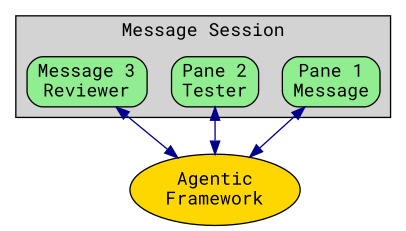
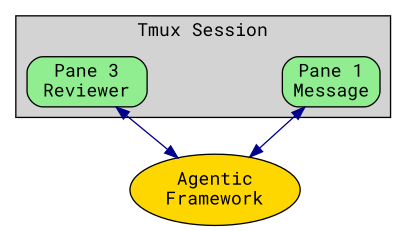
(203, 31) -> (203, 31)
(87, 82) -> (87, 82)
(215, 82) -> none
